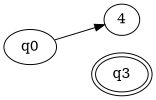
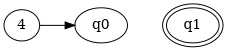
(75, 34) -> (52, 25)
(122, 74) -> (193, 25)
